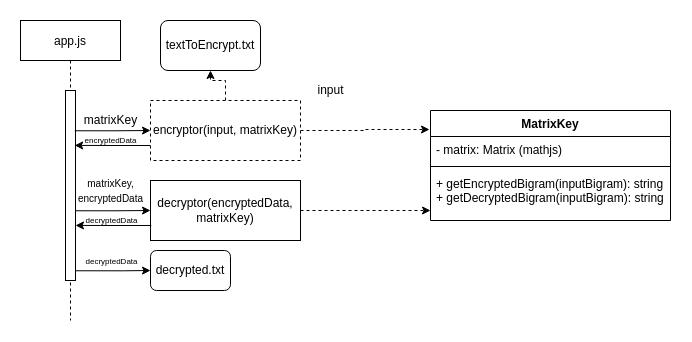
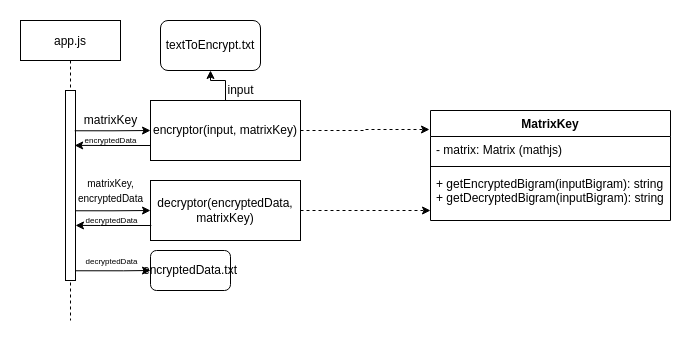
(226, 82) -> (226, 82)
(331, 91) -> (241, 91)
(226, 131) -> (226, 131)
(191, 271) -> (191, 271)
